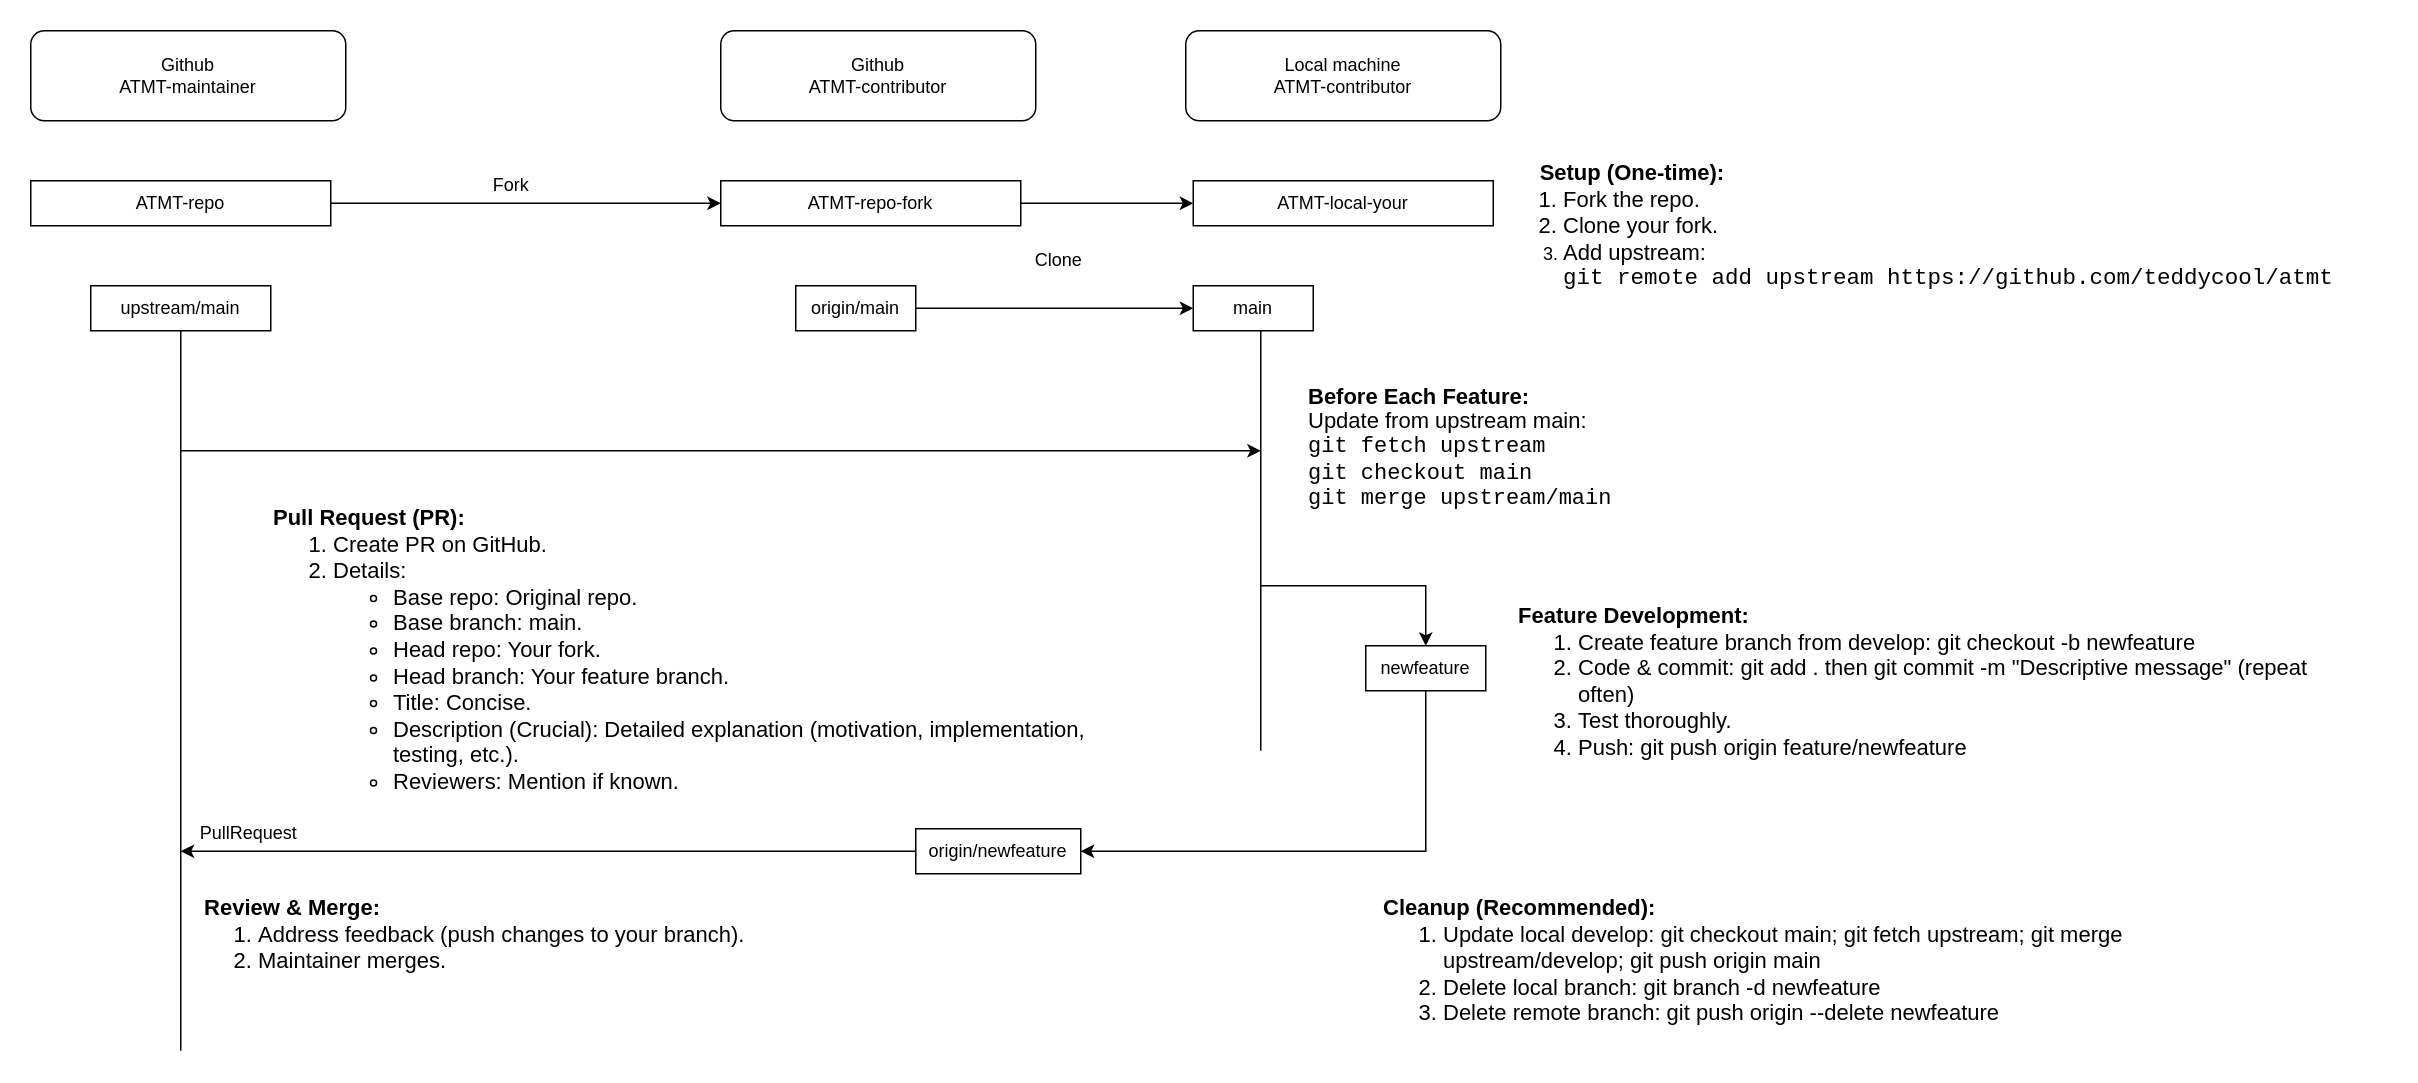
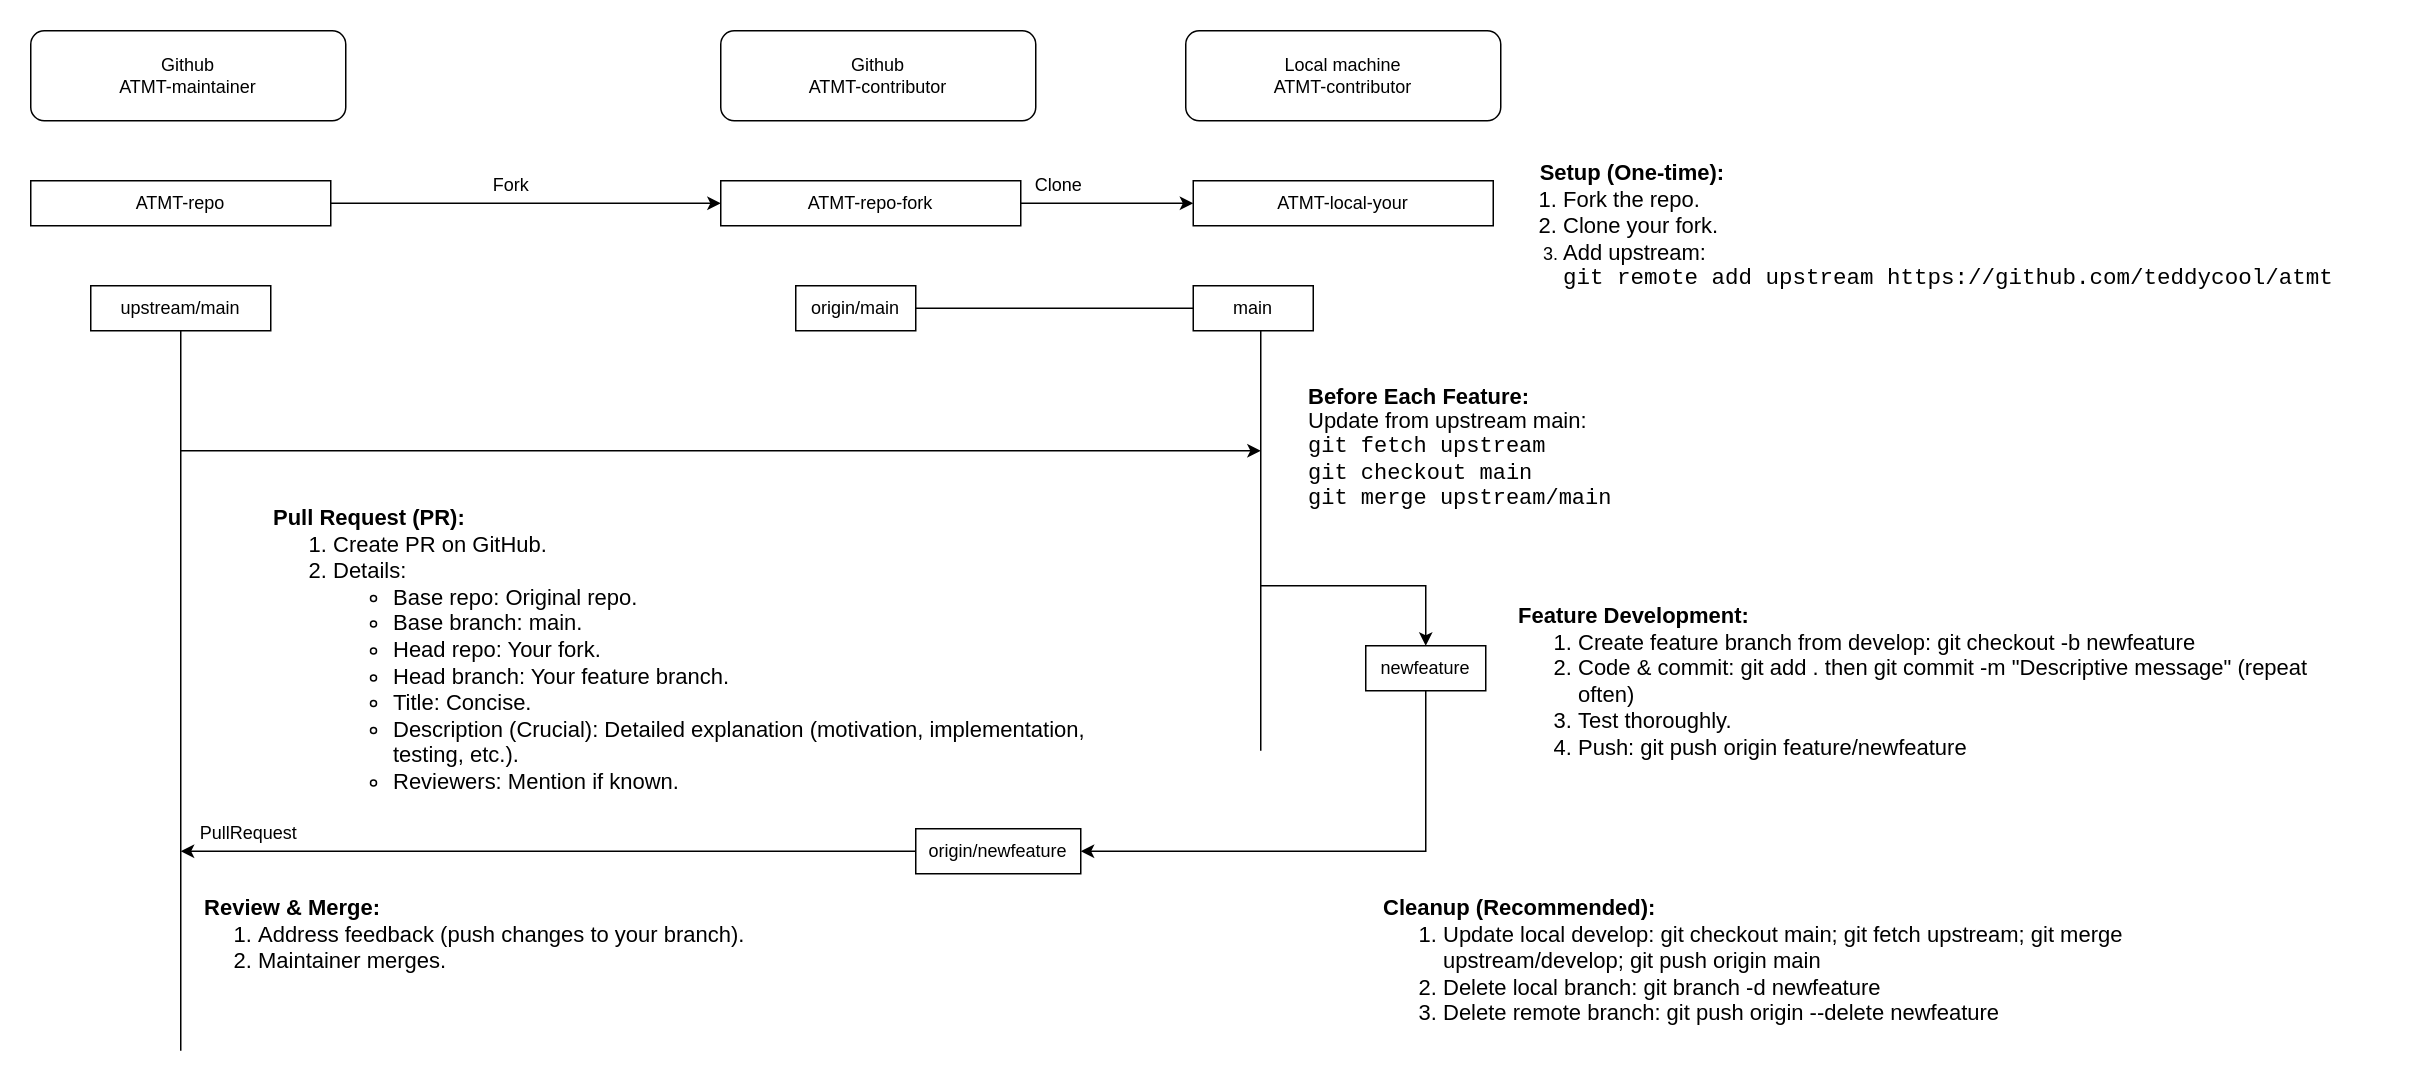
(1058, 260) -> (1058, 185)
(1182, 308) -> (1186, 308)
